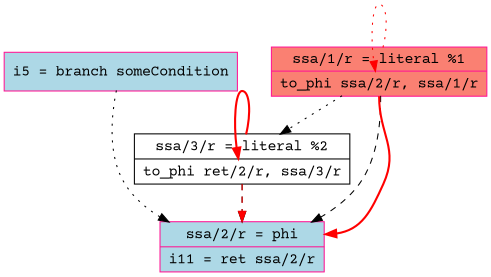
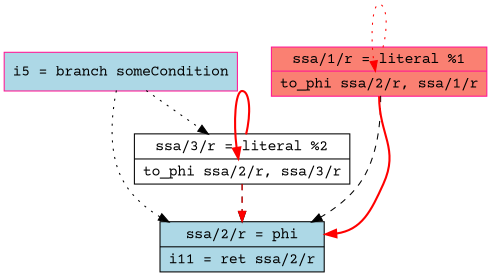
(316, 112) -> (173, 109)
(242, 171) -> (242, 171)
(242, 247) -> (242, 247)
